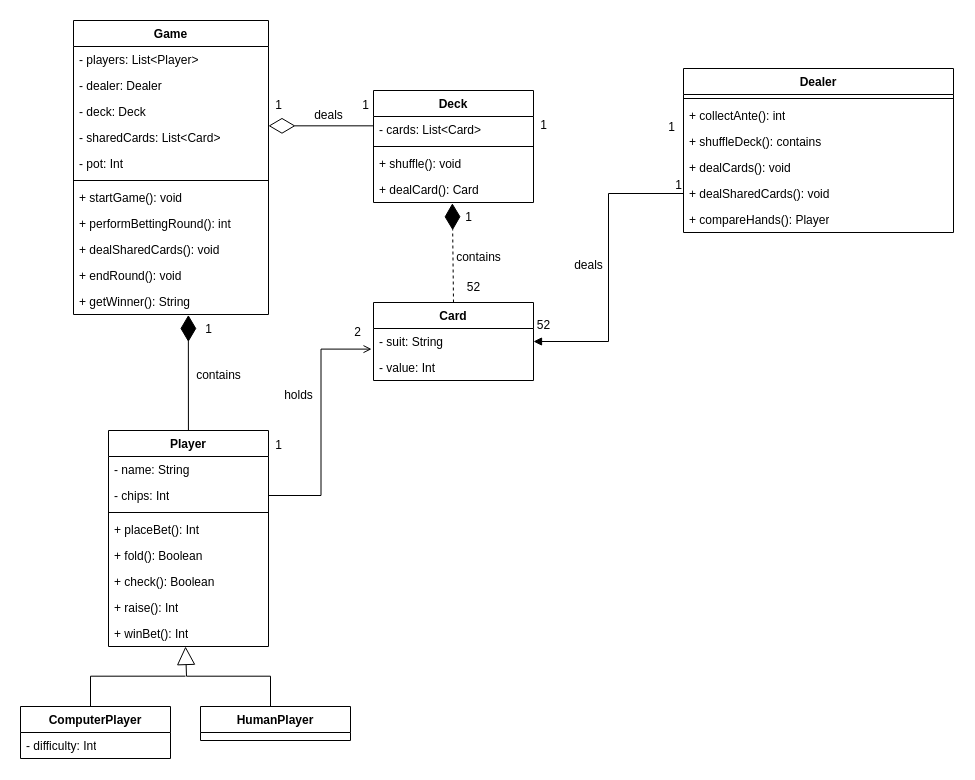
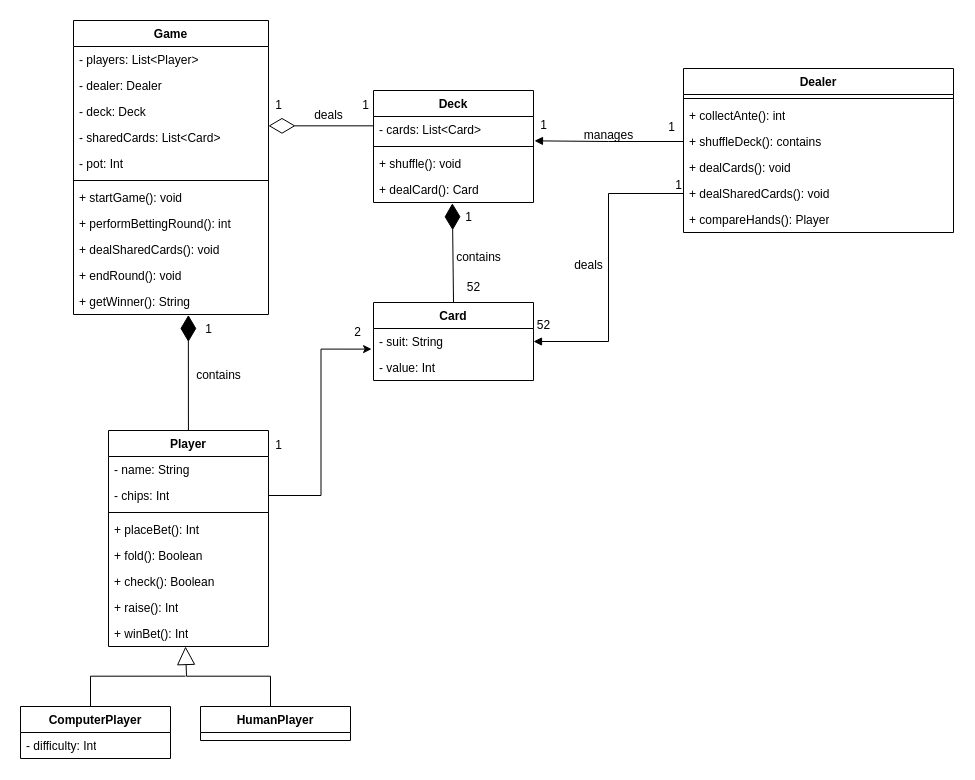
none -> (609, 136)
none -> (613, 142)
(453, 265) -> (453, 265)
(365, 349) -> (363, 349)
(299, 396) -> none
